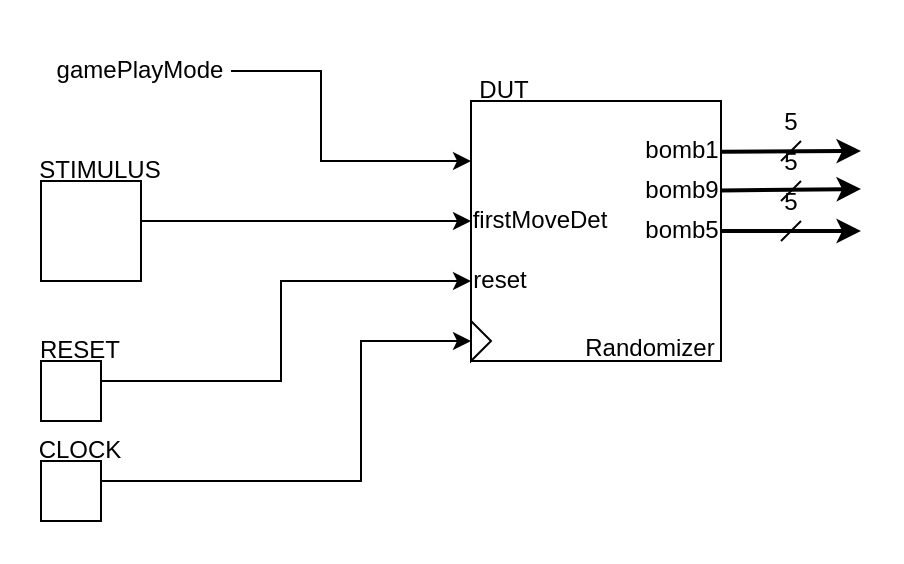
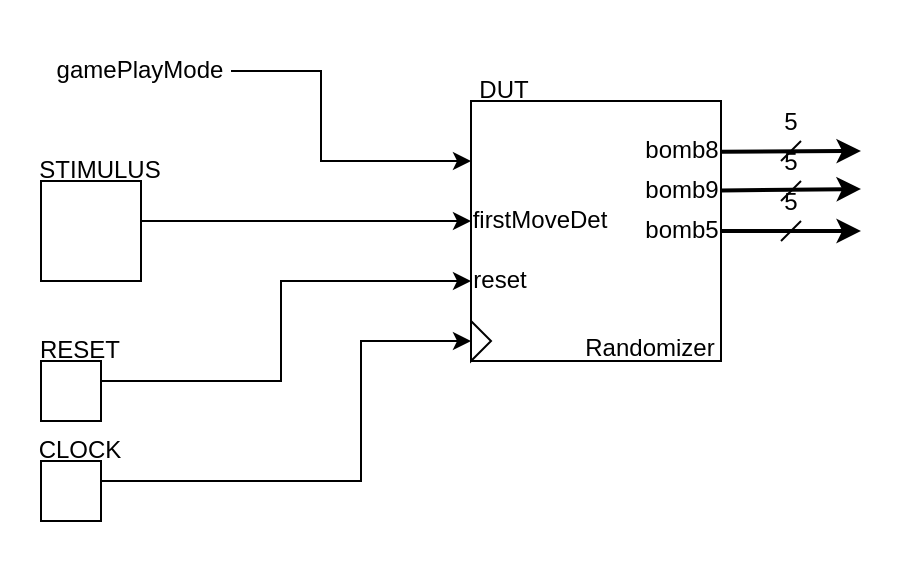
(683, 151) -> (683, 151)
